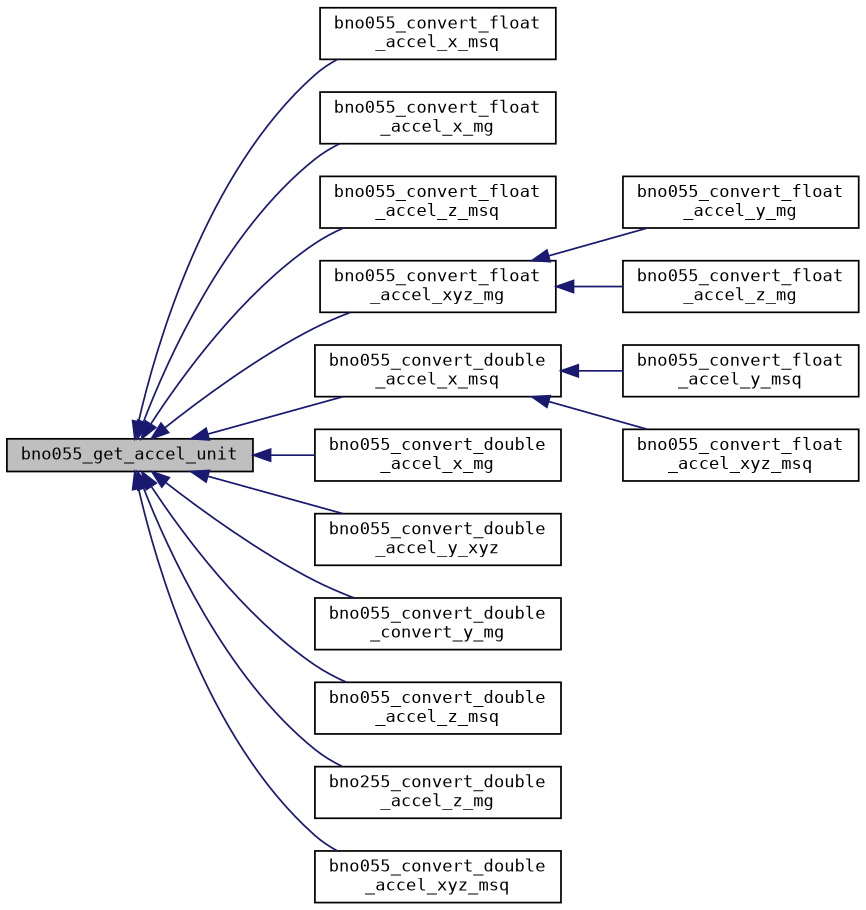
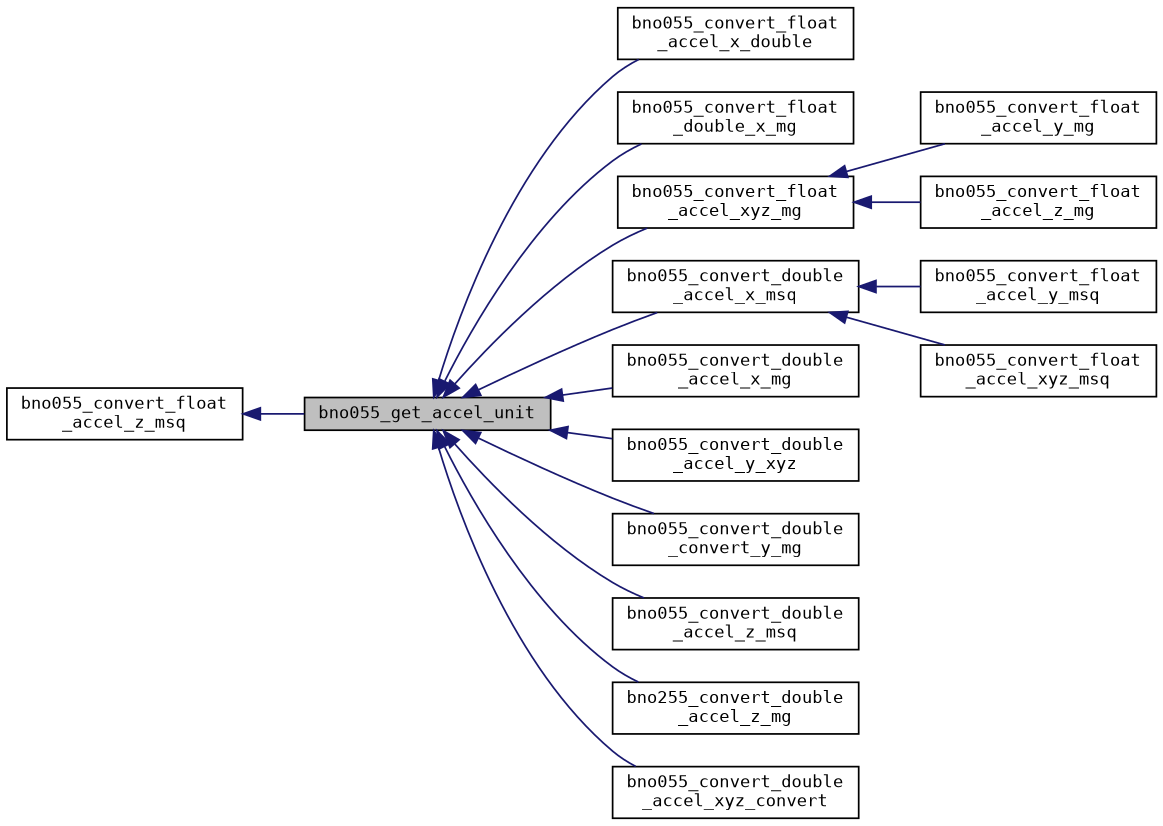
(438, 34) -> (736, 34)
(438, 118) -> (736, 118)
(235, 314) -> (282, 414)
(438, 877) -> (736, 792)
